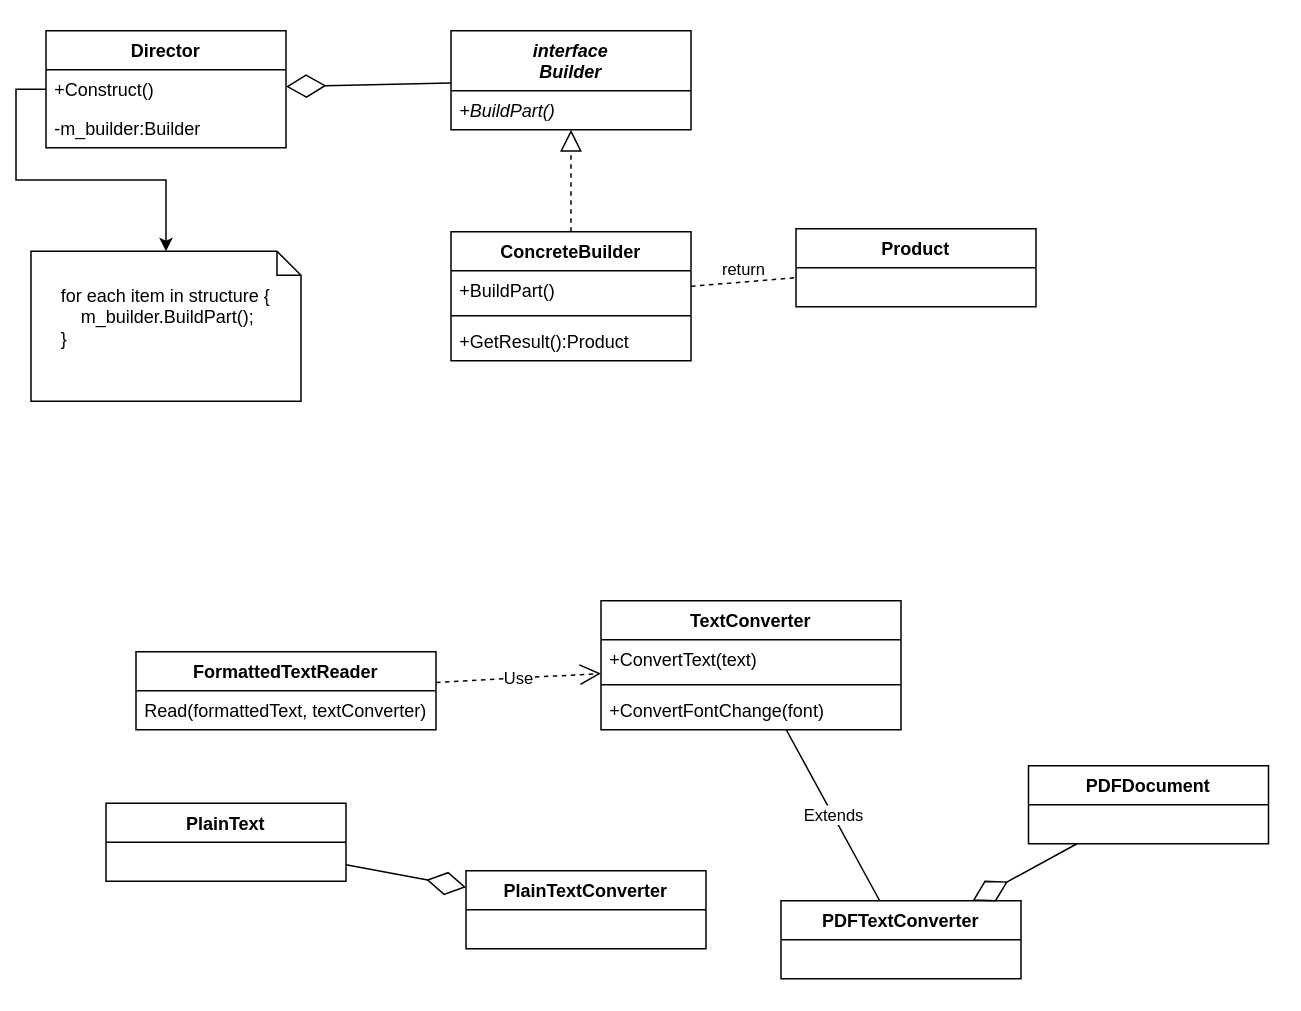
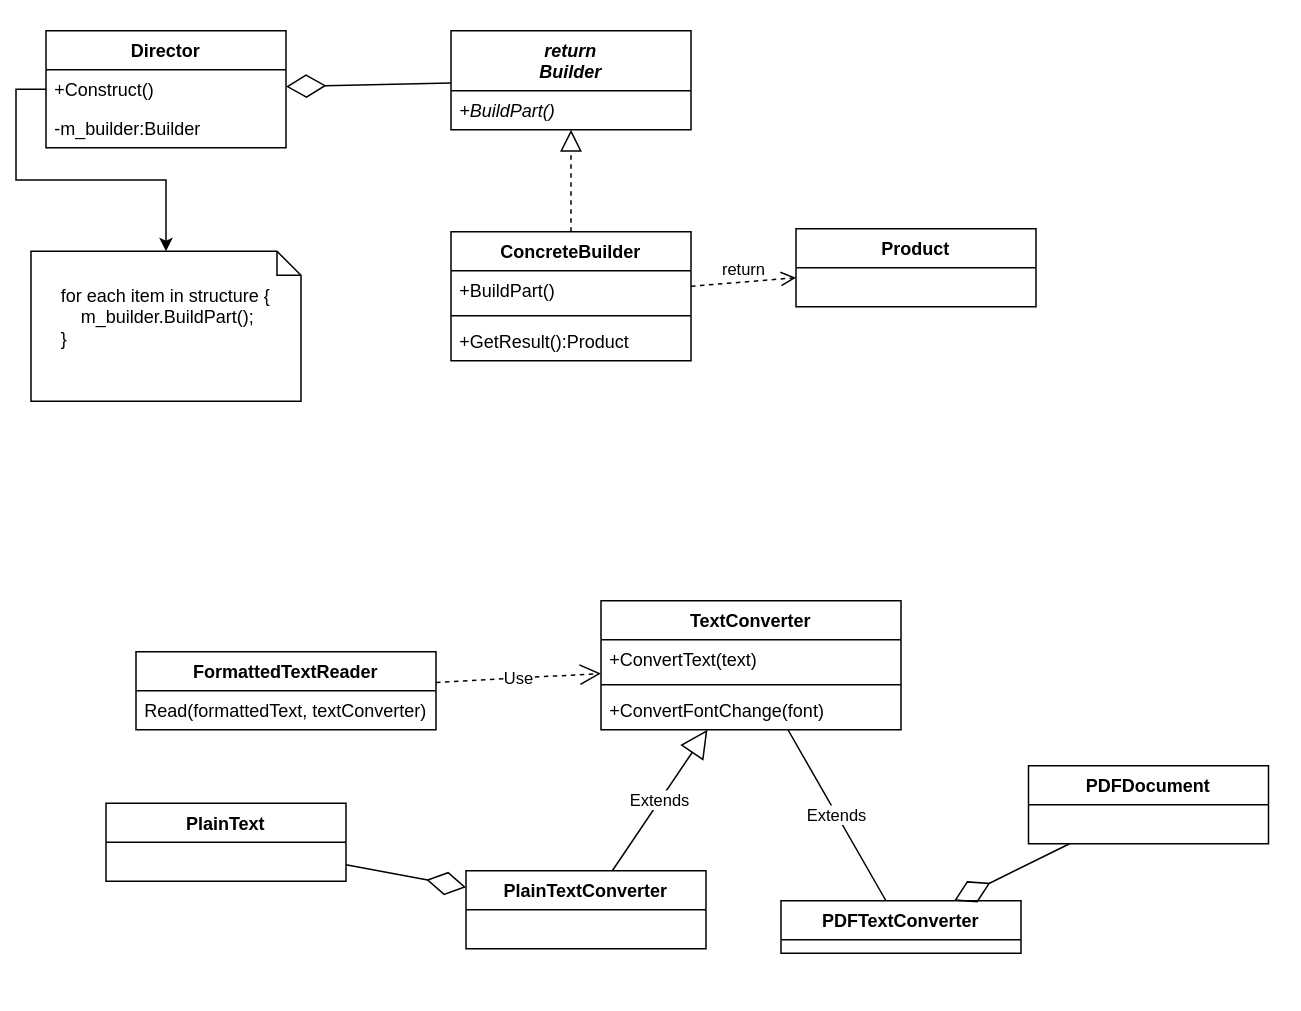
(570, 51) -> (570, 51)
(789, 278) -> (788, 278)
none -> (652, 812)
(901, 940) -> (901, 927)
